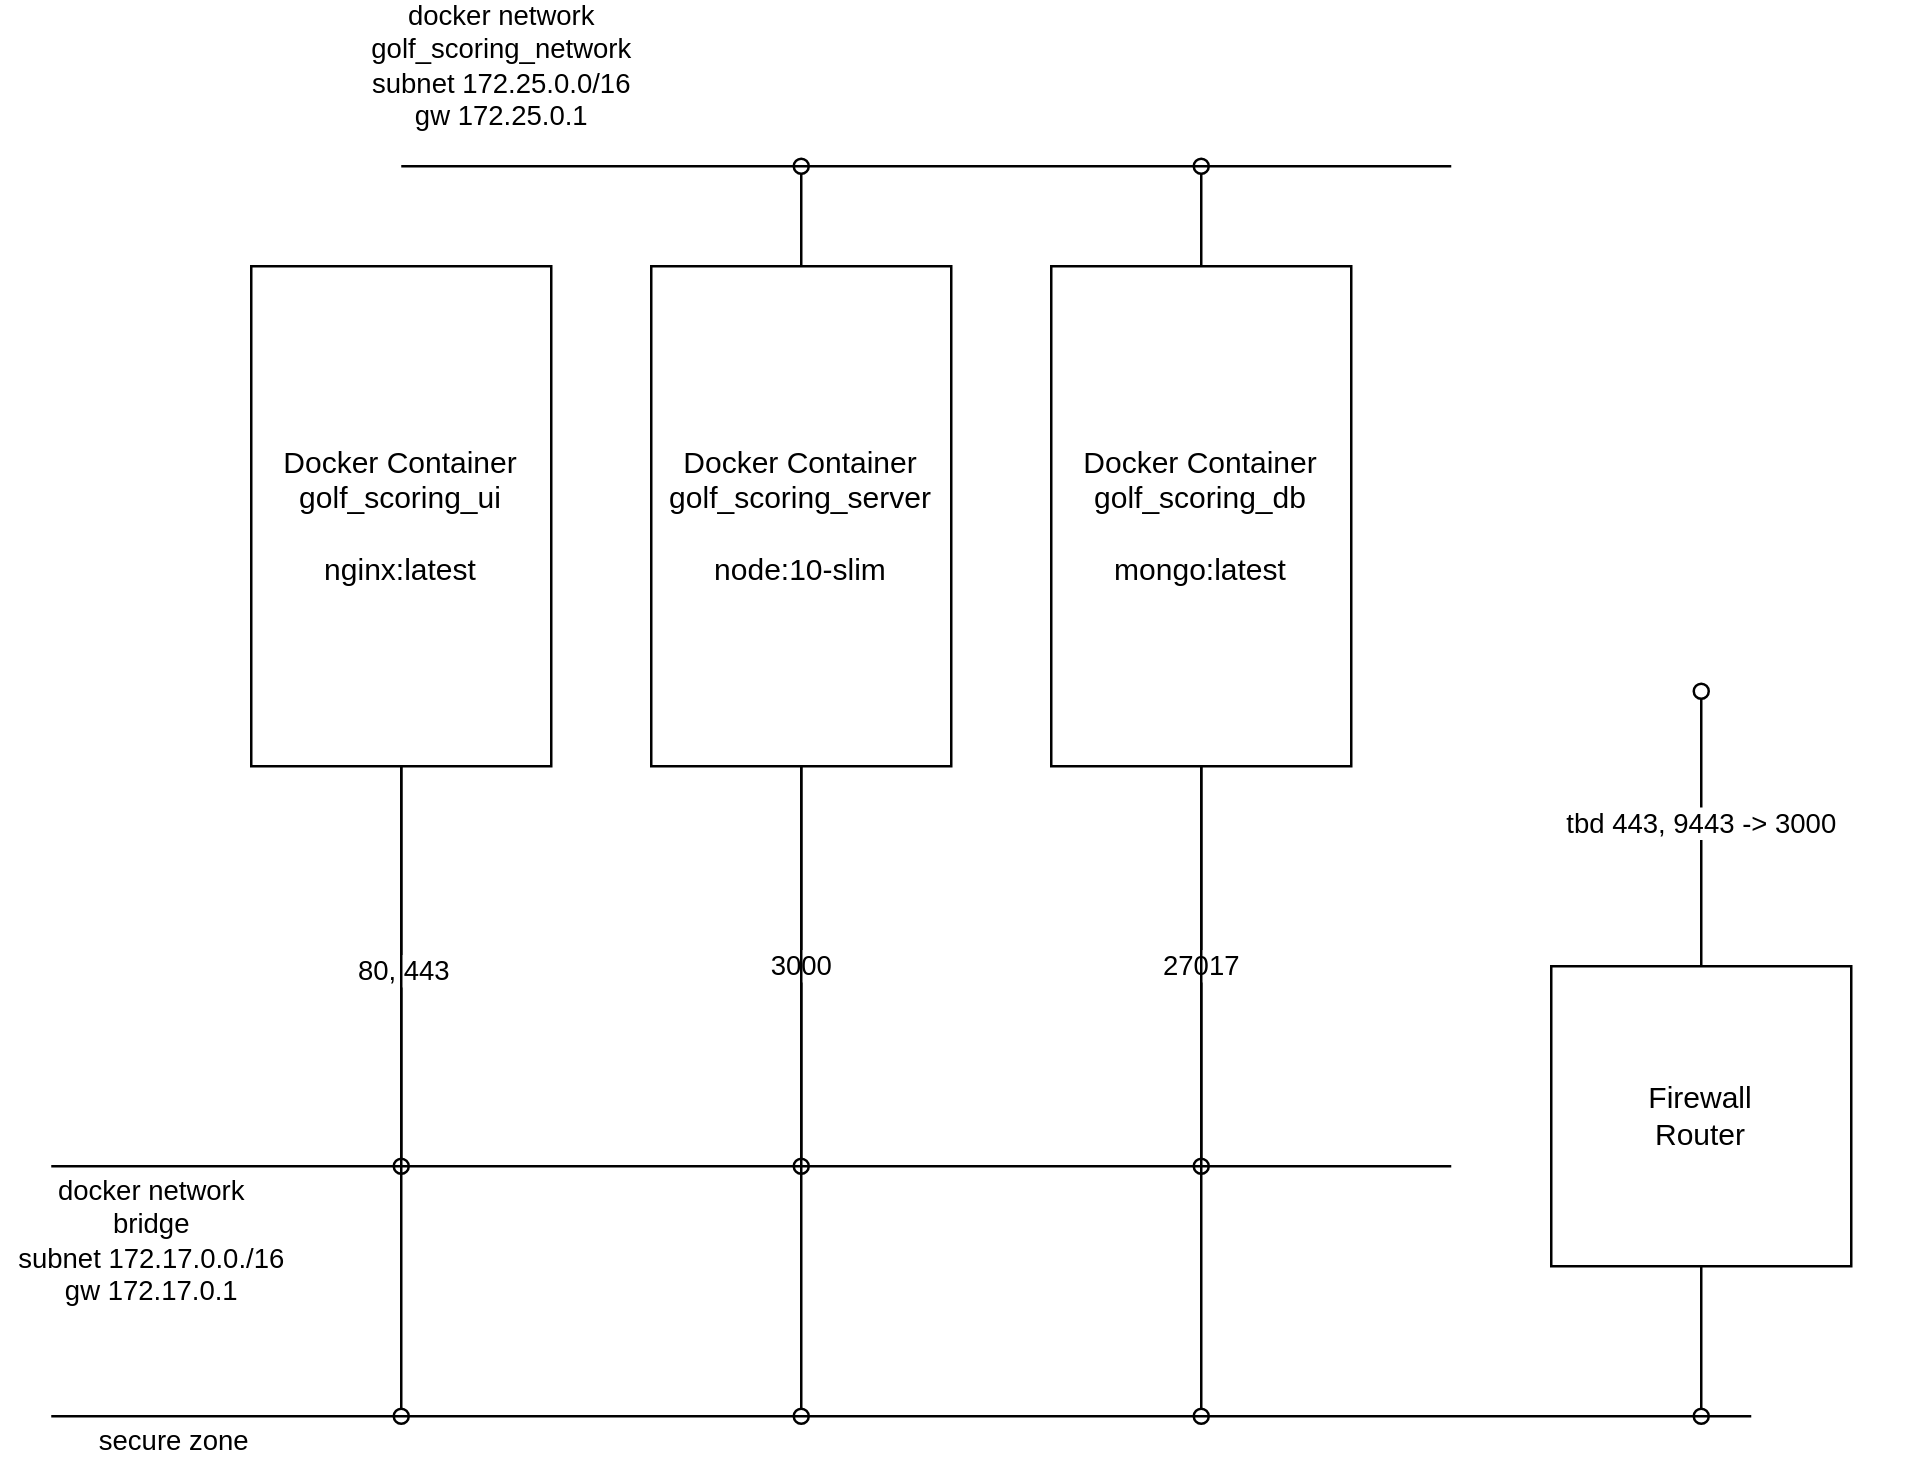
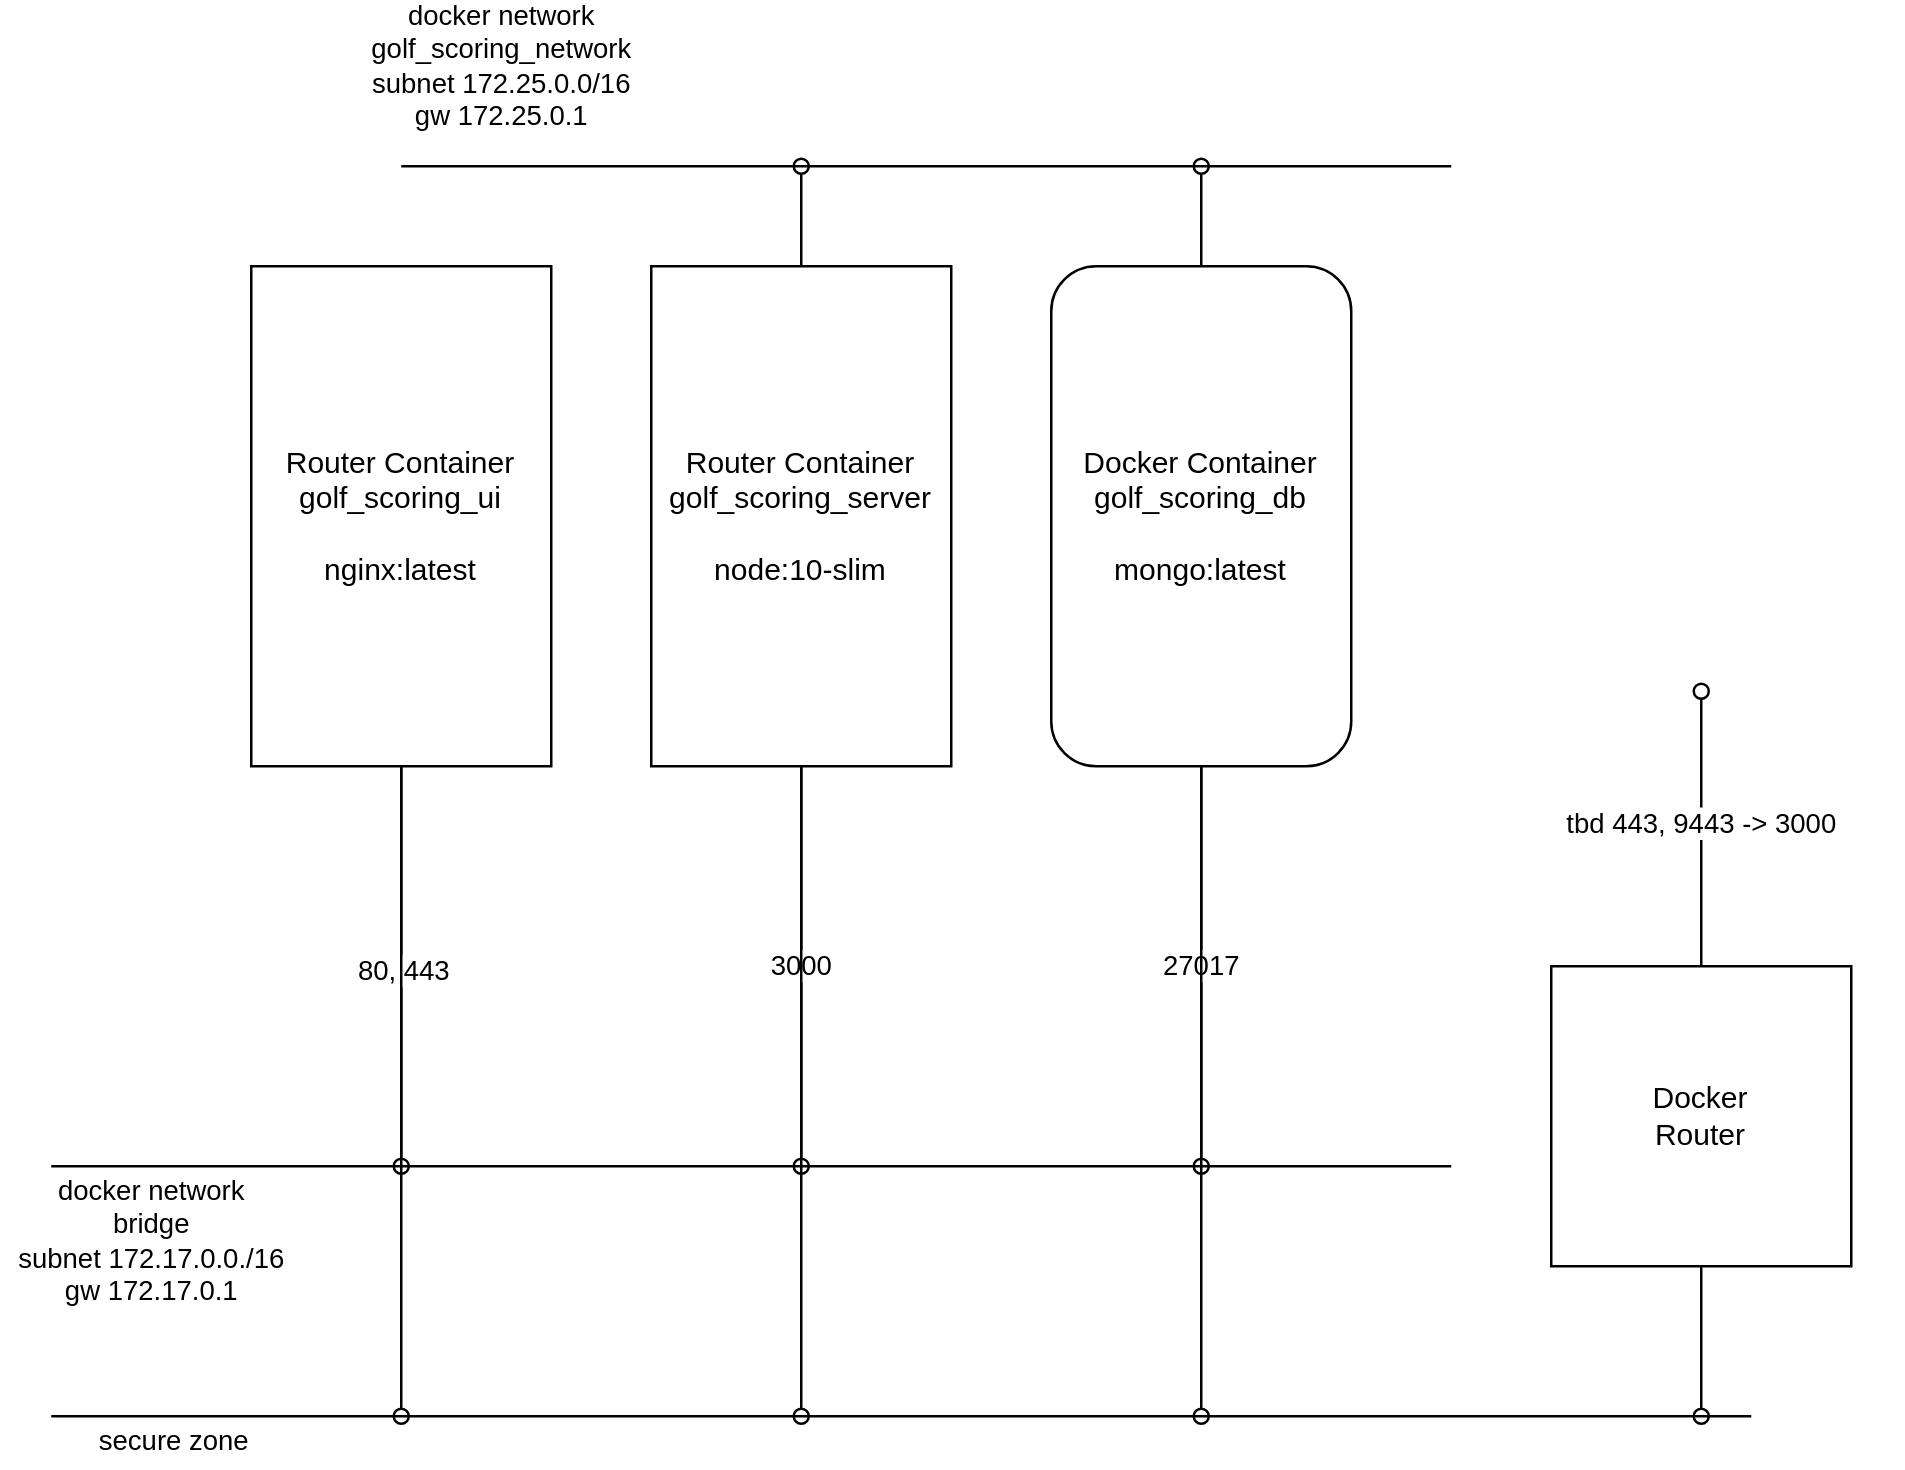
(401, 516) -> (401, 516)
(801, 516) -> (801, 516)
(1201, 516) -> (1201, 516)
(1701, 1116) -> (1701, 1116)
